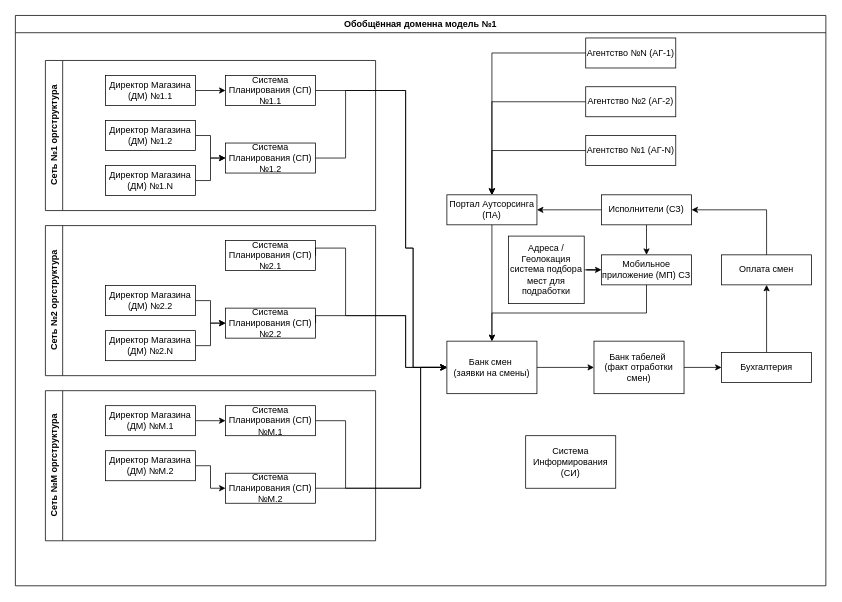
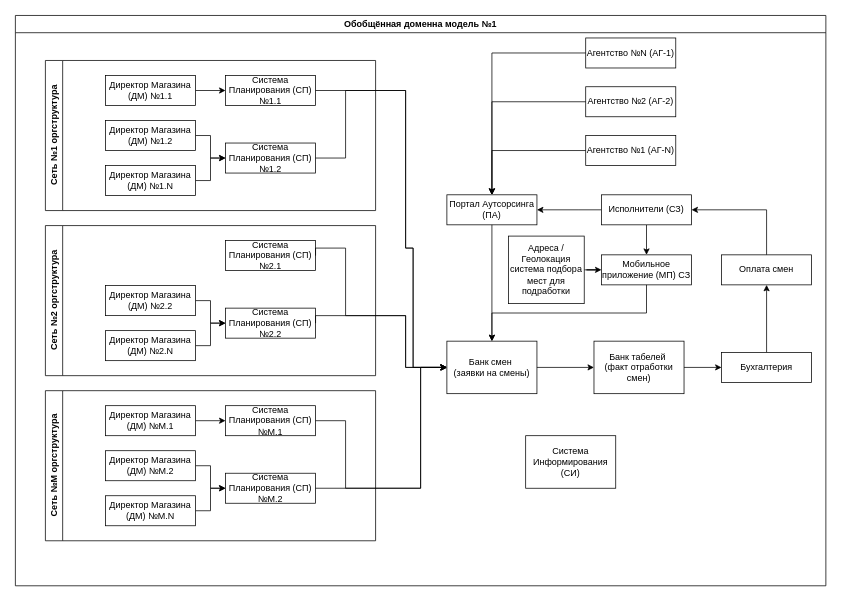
none -> (210, 507)
none -> (150, 510)
